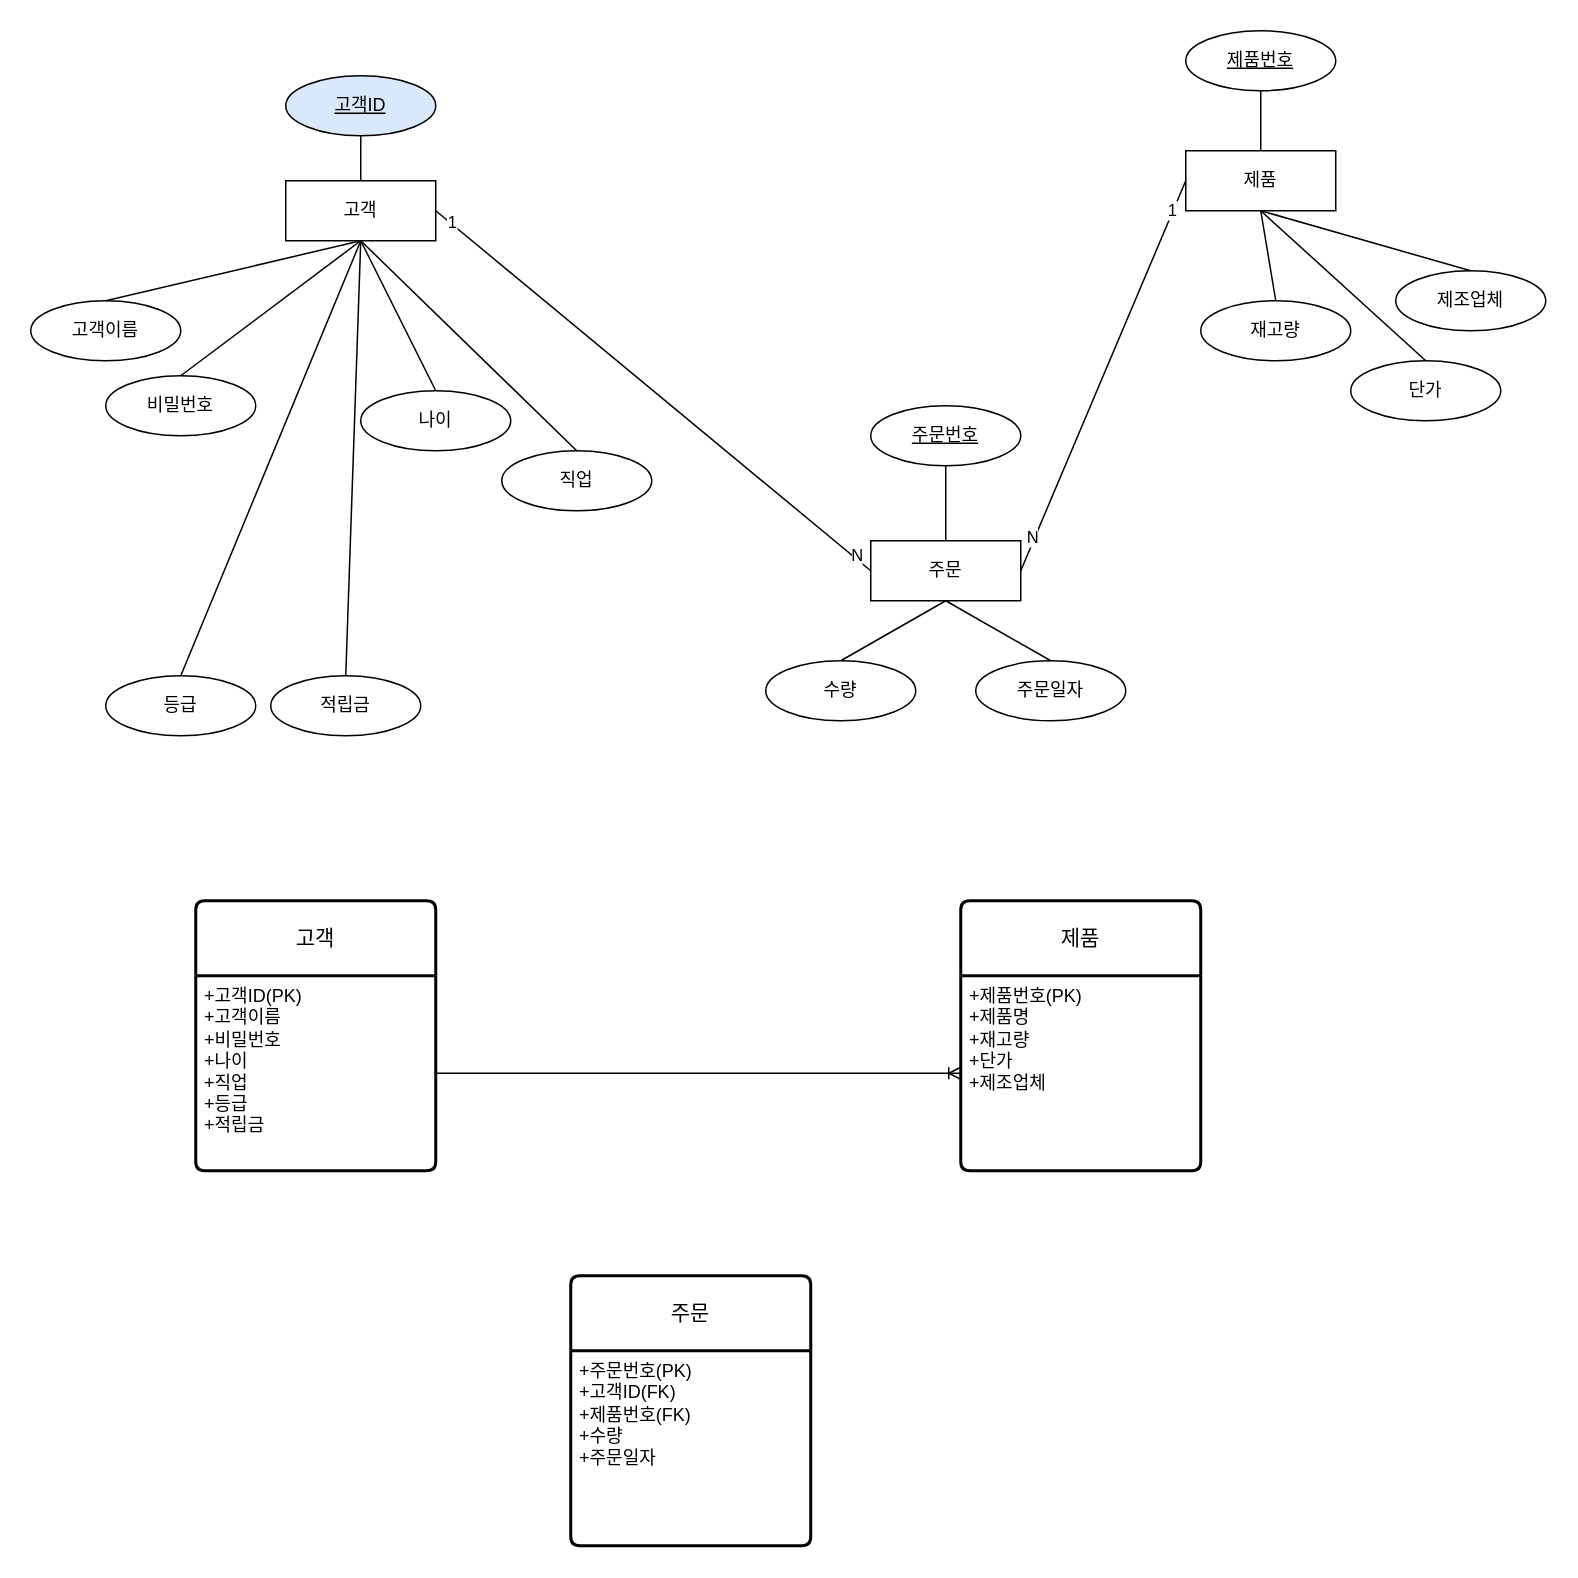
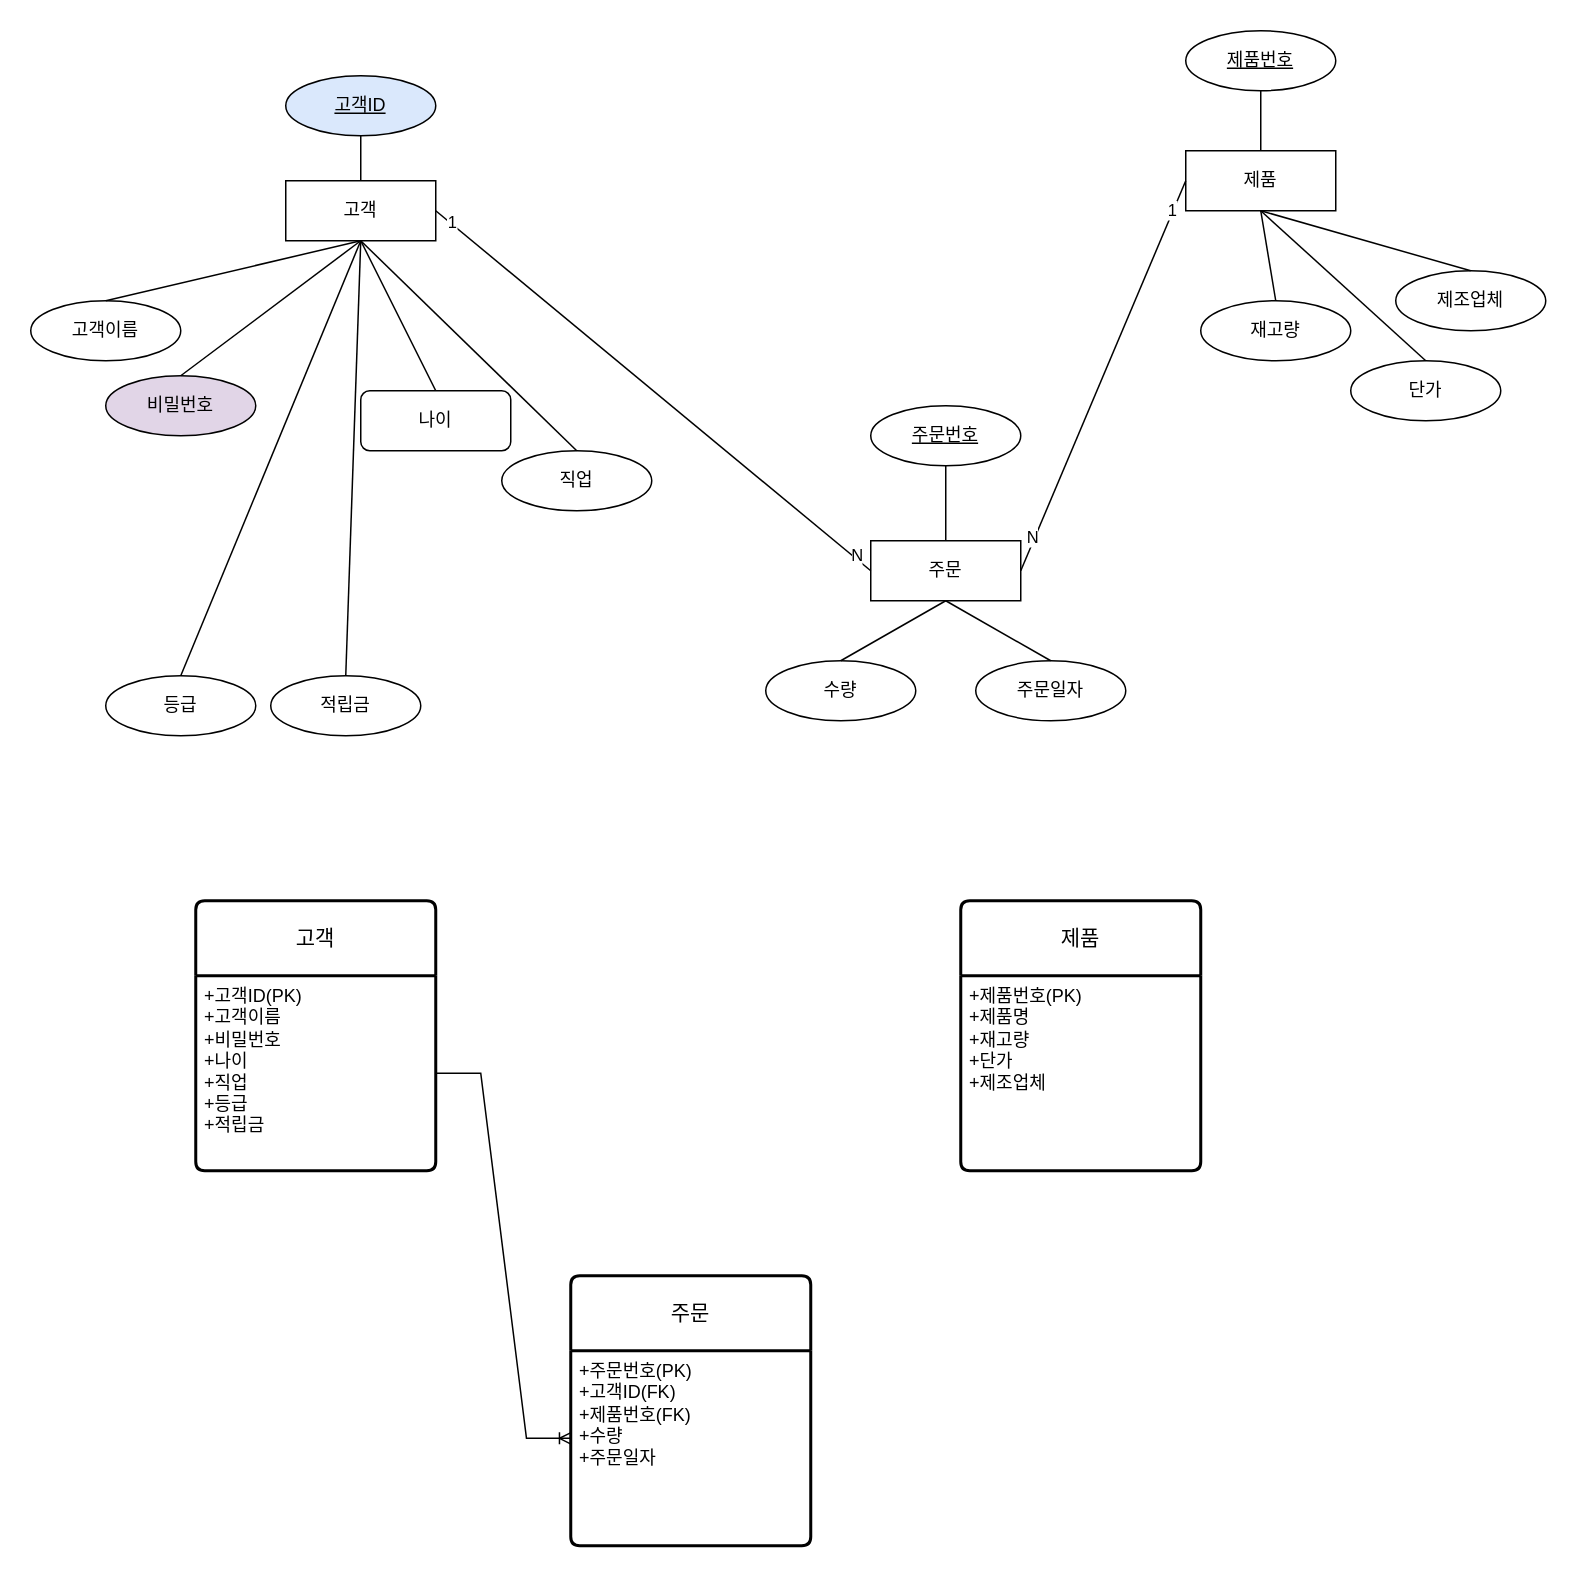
(181, 406) -> (181, 406)
(436, 421) -> (436, 421)
(718, 1073) -> (506, 1275)
